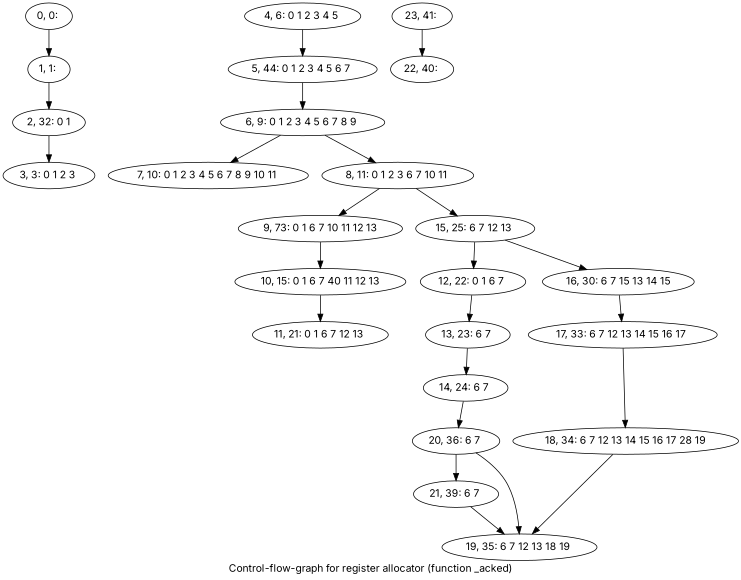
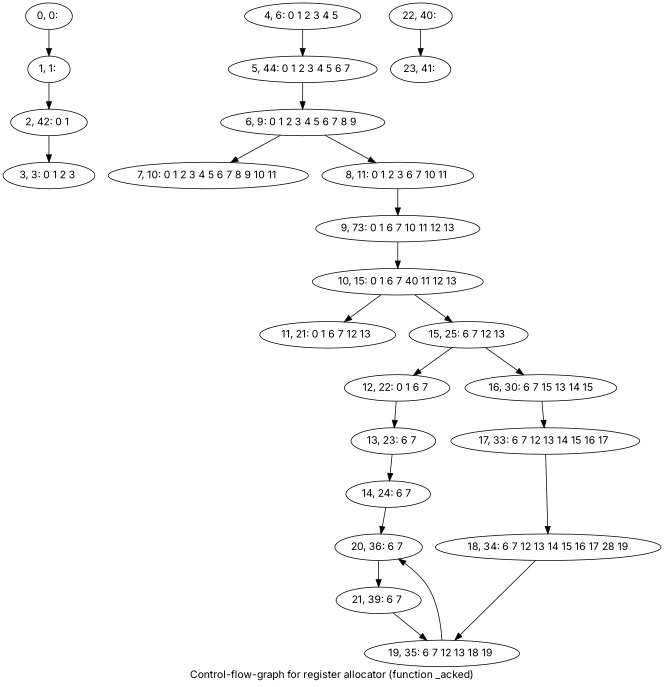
(422, 39) -> (421, 39)
(49, 122) -> (49, 122)
(434, 200) -> (431, 306)
(507, 484) -> (433, 597)
